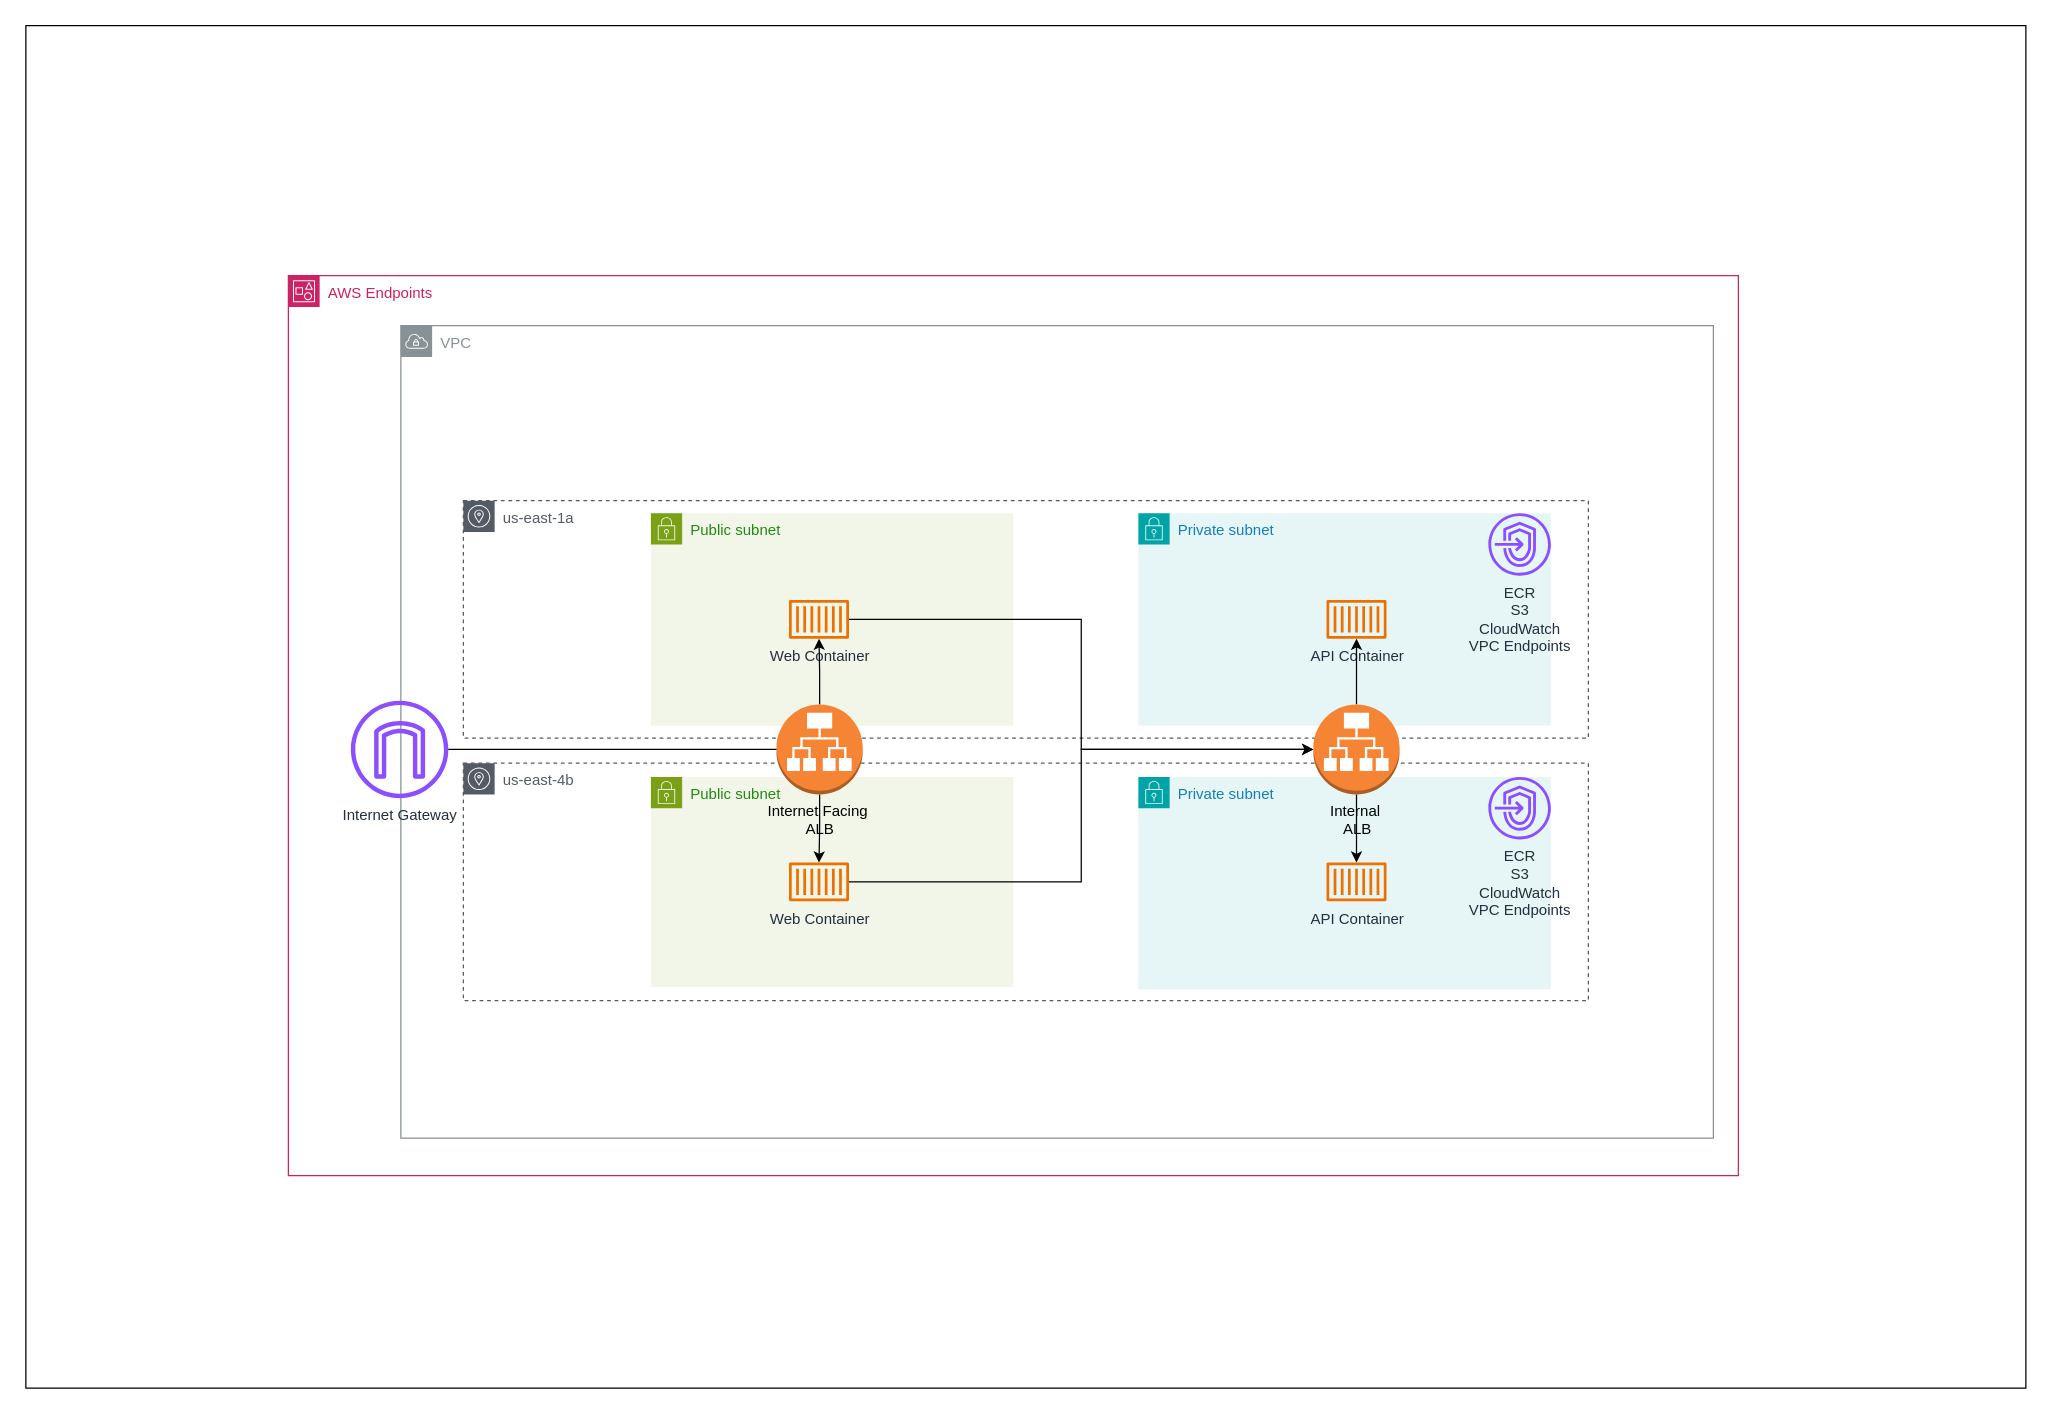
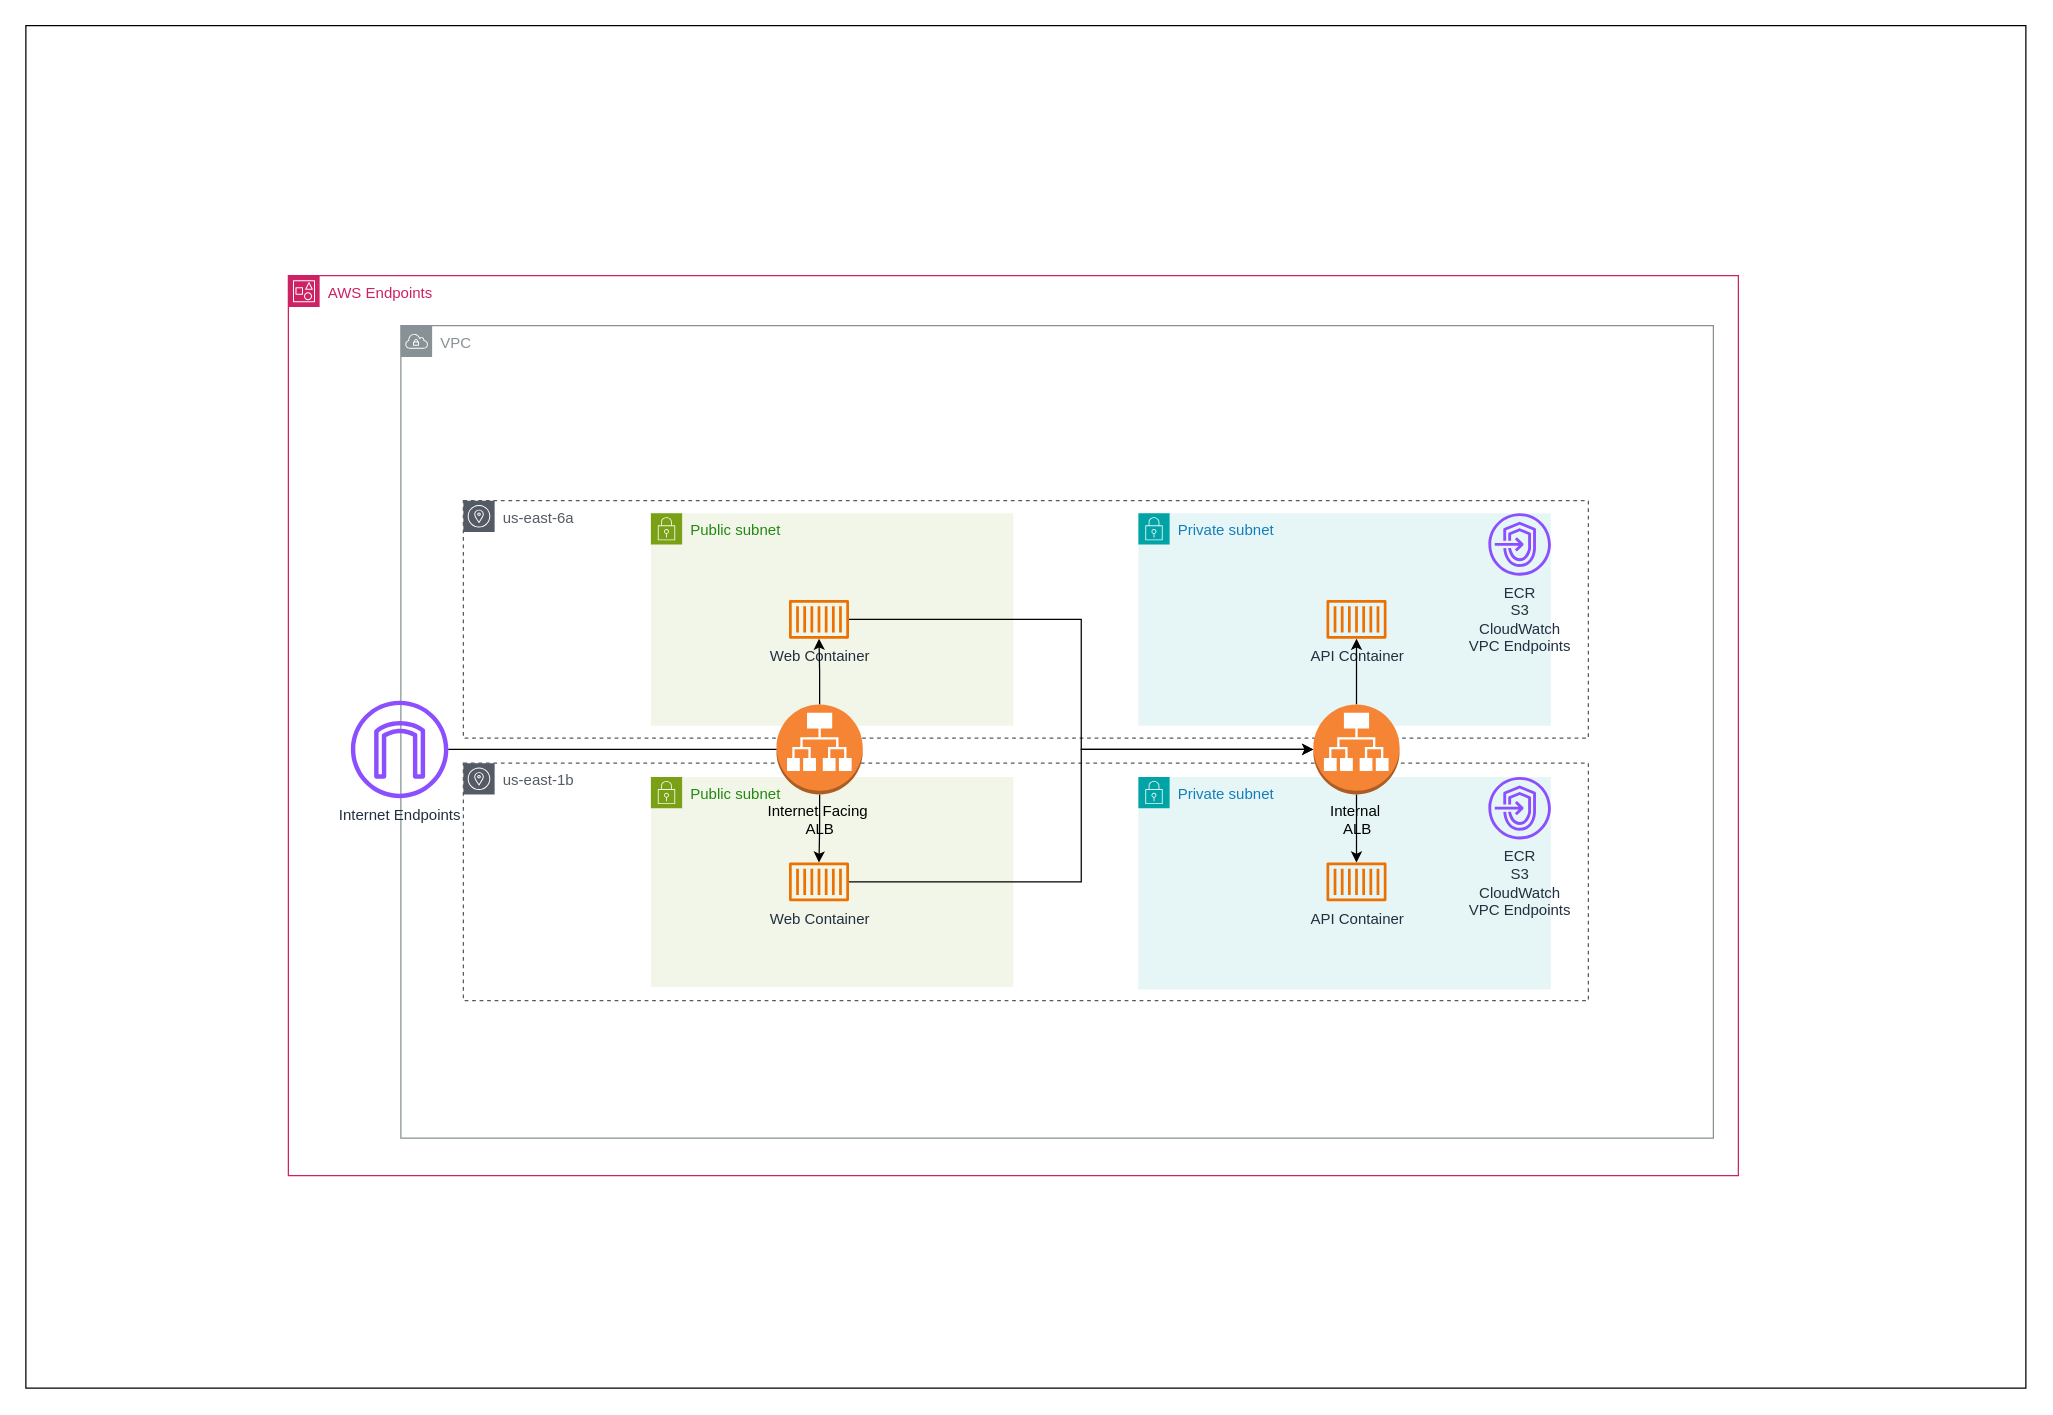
(545, 518) -> (545, 518)
(545, 781) -> (545, 781)
(400, 816) -> (400, 816)
